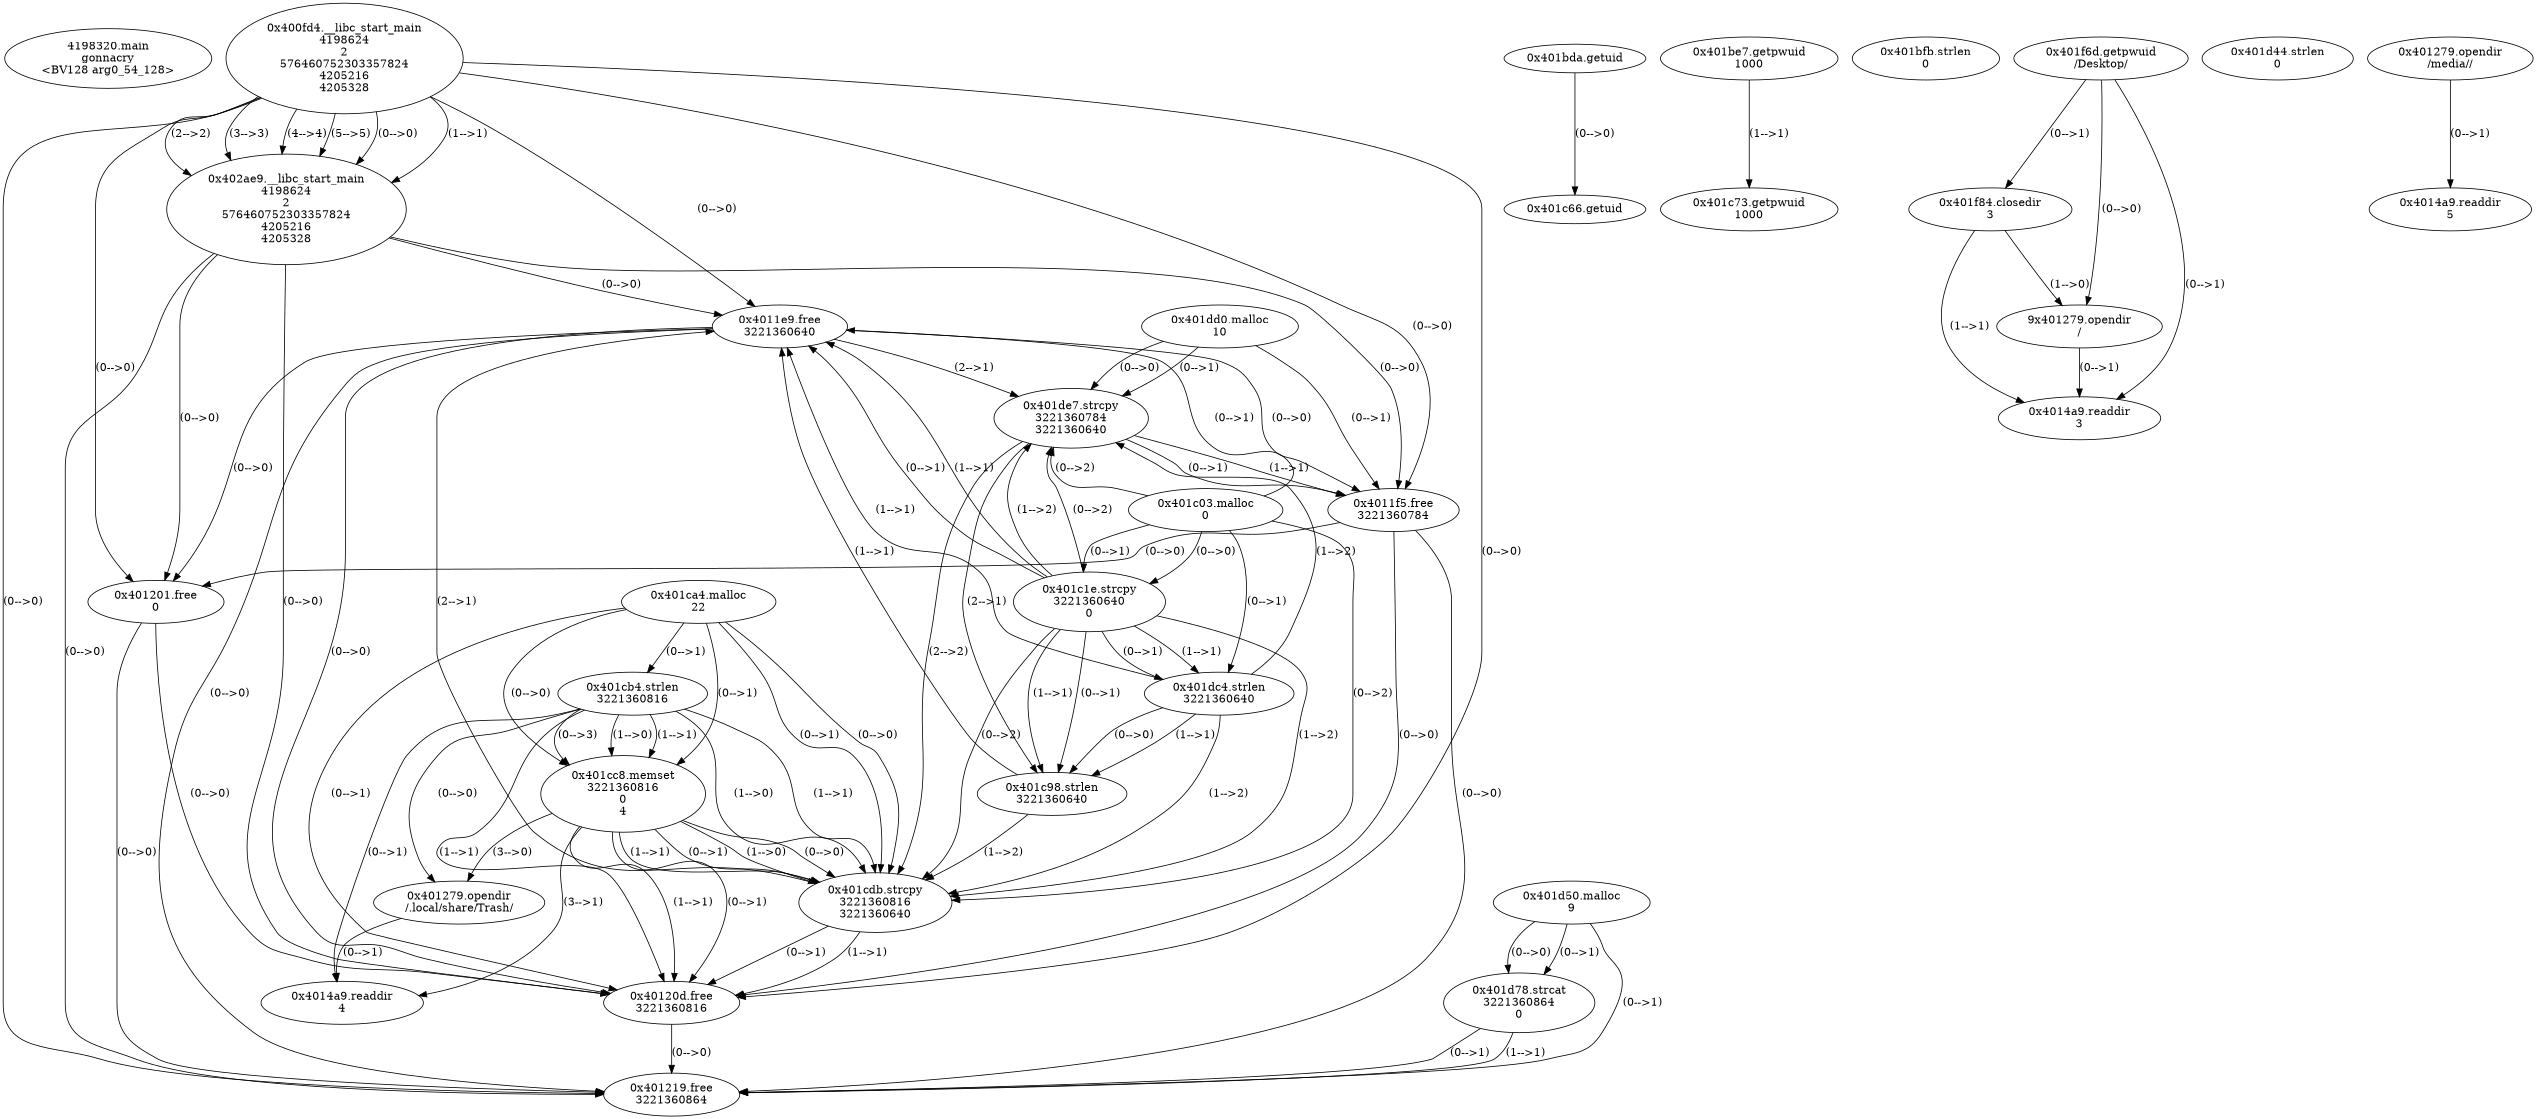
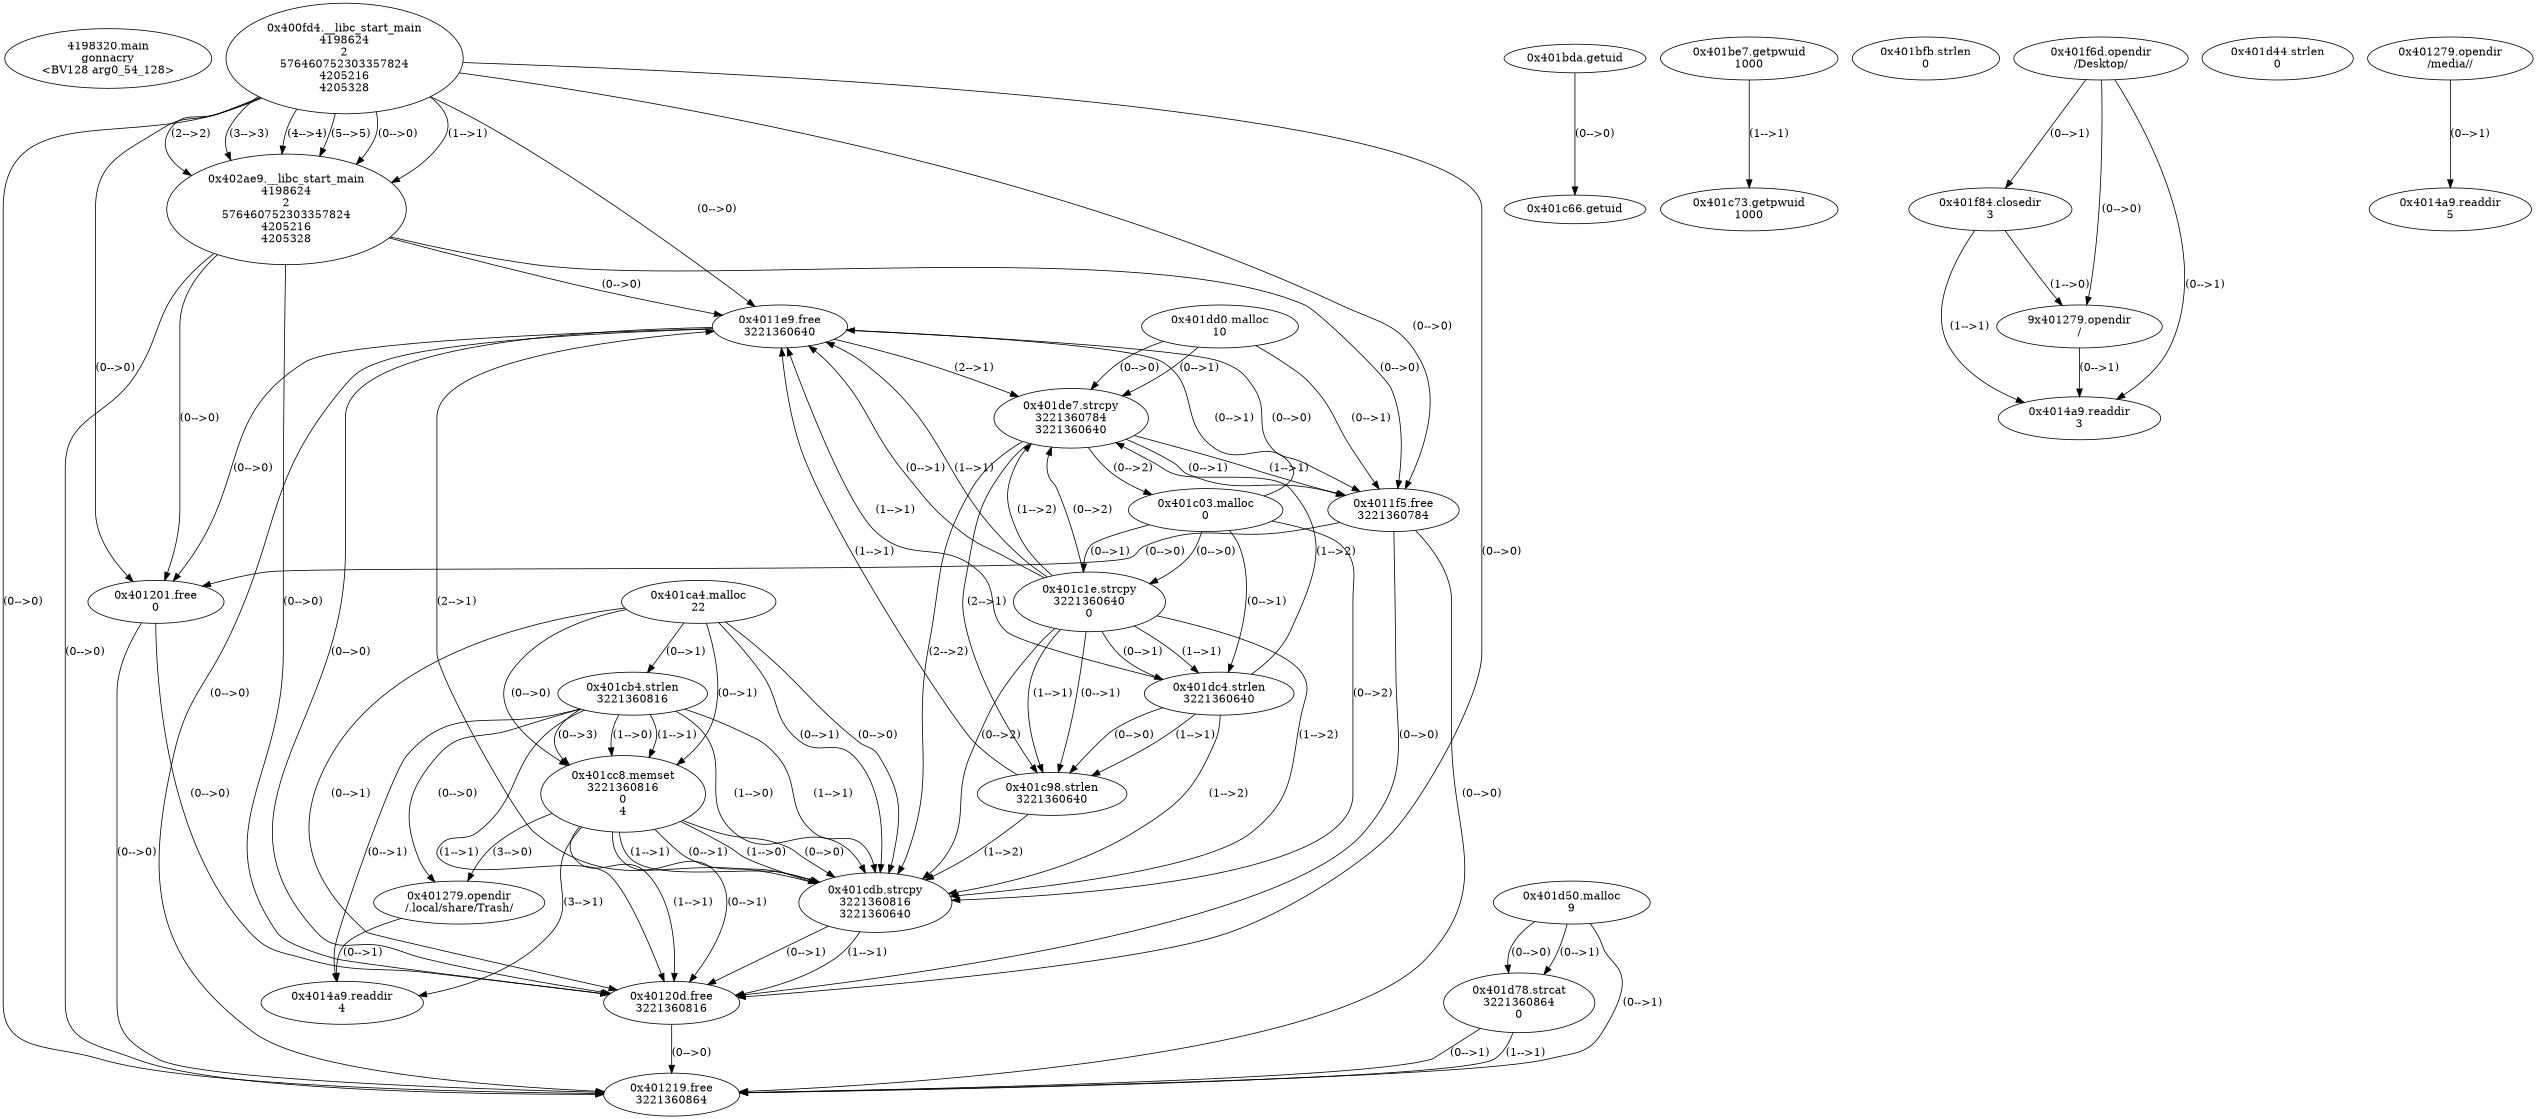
(2101, 58) -> (2101, 58)
(1090, 487) -> (1113, 474)
